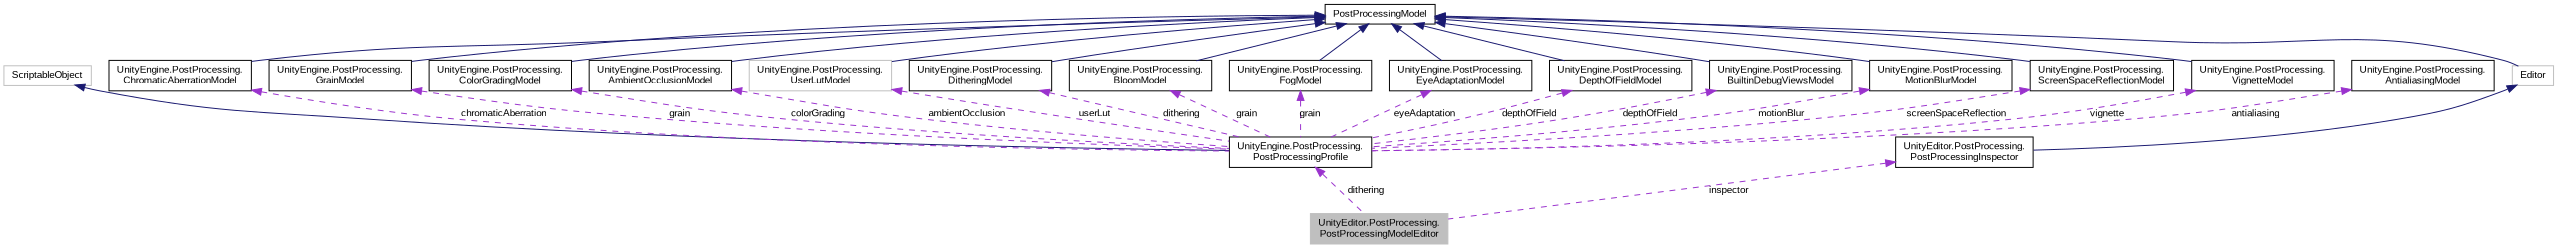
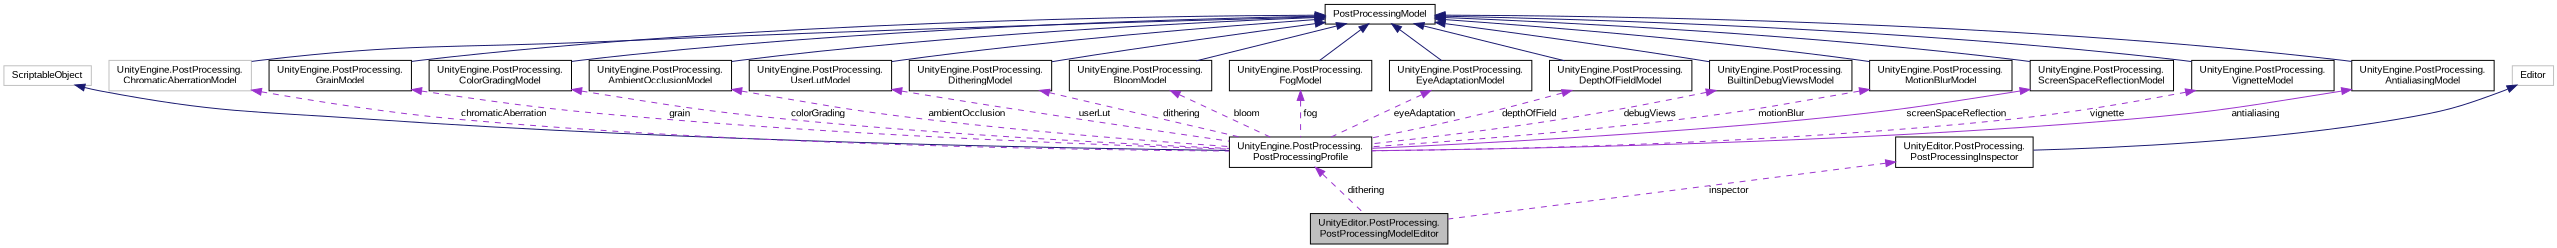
(1983, 34) -> (1899, 26)
(180, 76) -> (180, 76)
(820, 76) -> (820, 76)
(1246, 114) -> (1246, 114)
(1309, 114) -> (1309, 114)
(1649, 114) -> (1649, 114)
(1697, 129) -> (1697, 129)
(1931, 133) -> (1931, 133)
(1379, 229) -> (1379, 229)
